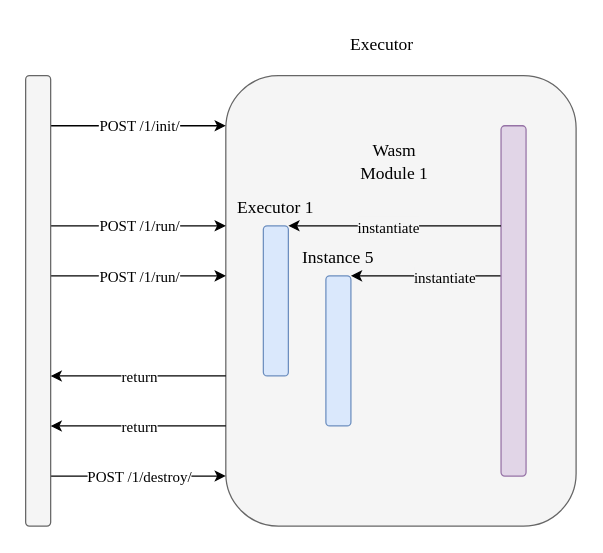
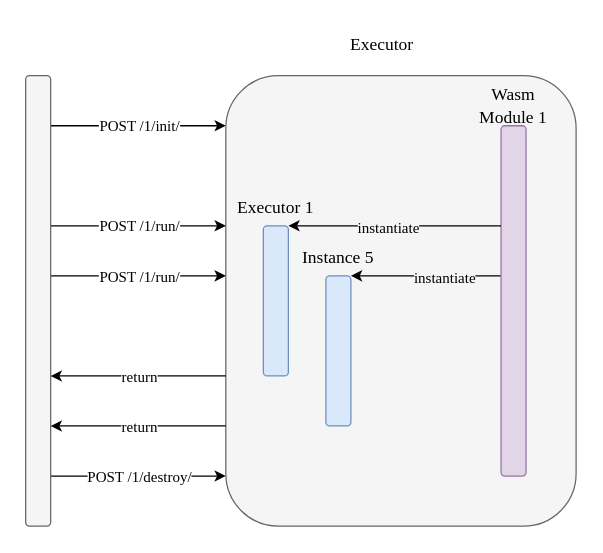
(394, 151) -> (513, 94)
